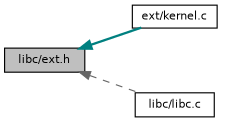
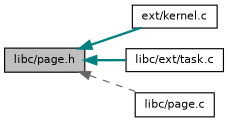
(45, 60) -> (45, 60)
none -> (175, 60)
(175, 105) -> (175, 105)
